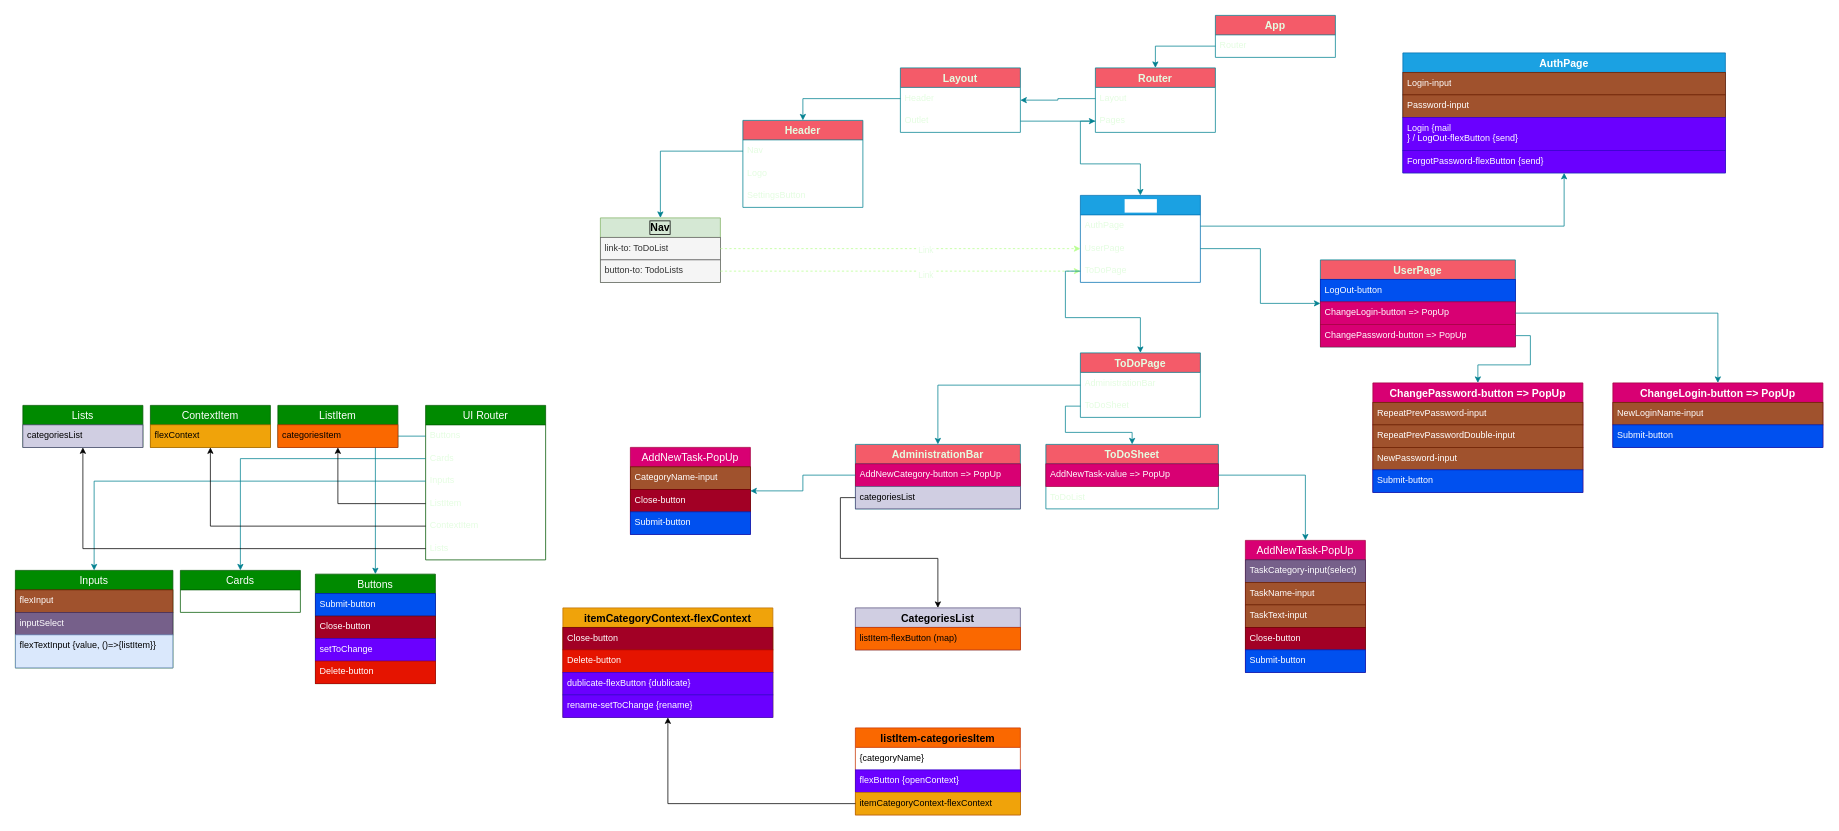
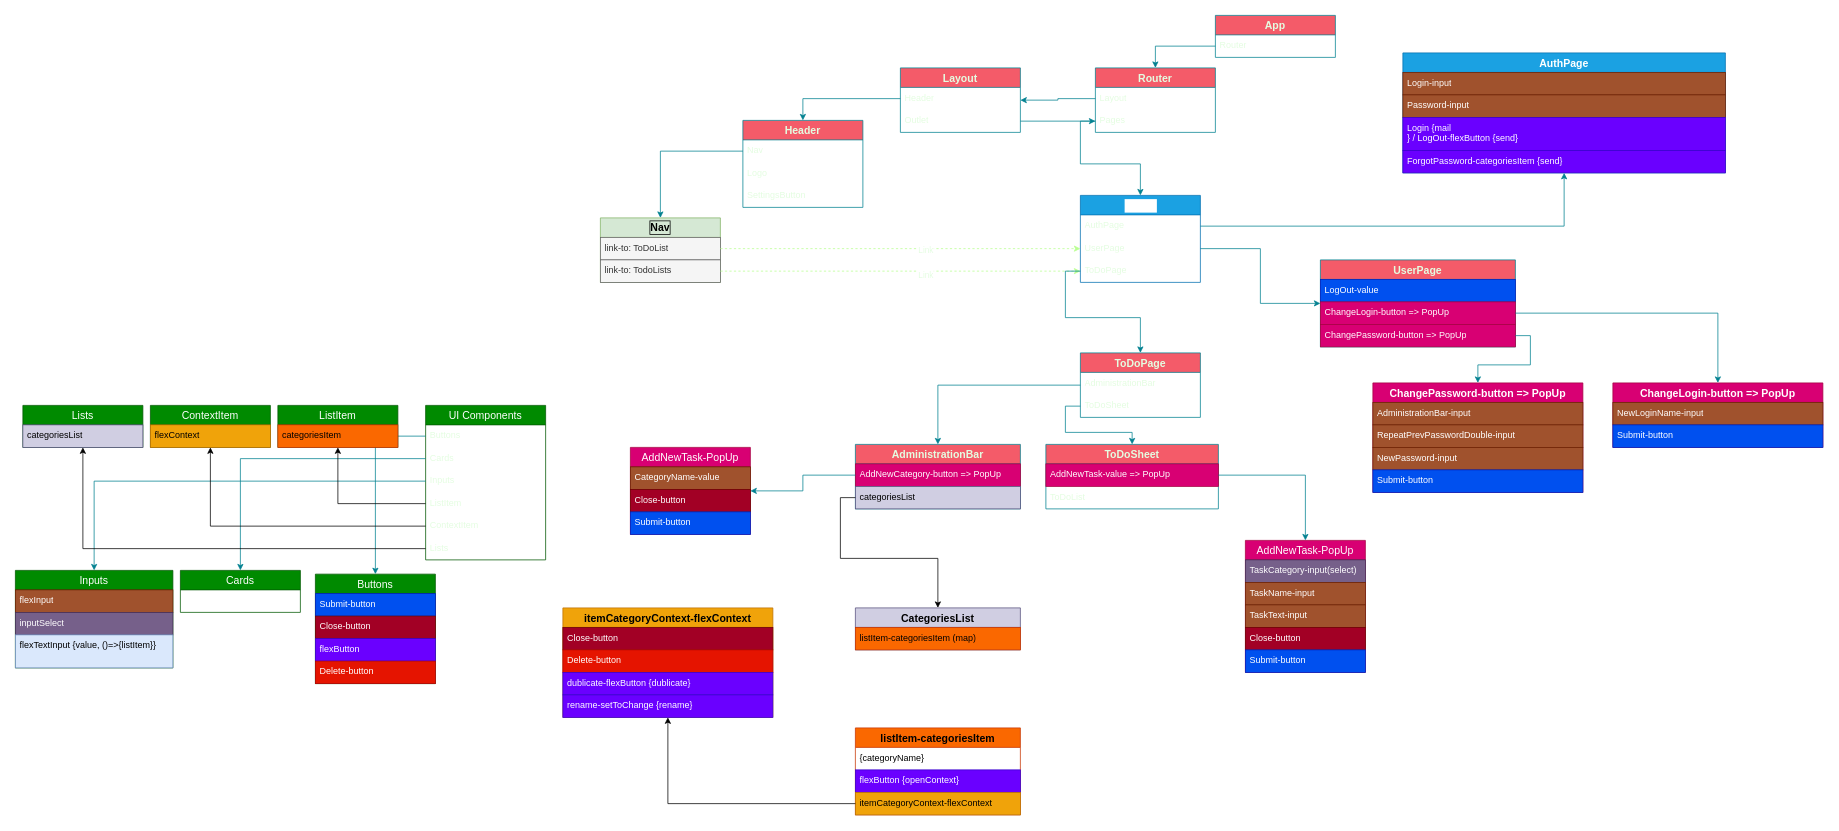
(1486, 161) -> (1496, 161)
(652, 271) -> (644, 271)
(1358, 290) -> (1354, 290)
(1437, 413) -> (1431, 413)
(485, 416) -> (485, 416)
(679, 478) -> (679, 478)
(918, 638) -> (928, 638)
(348, 649) -> (344, 649)
